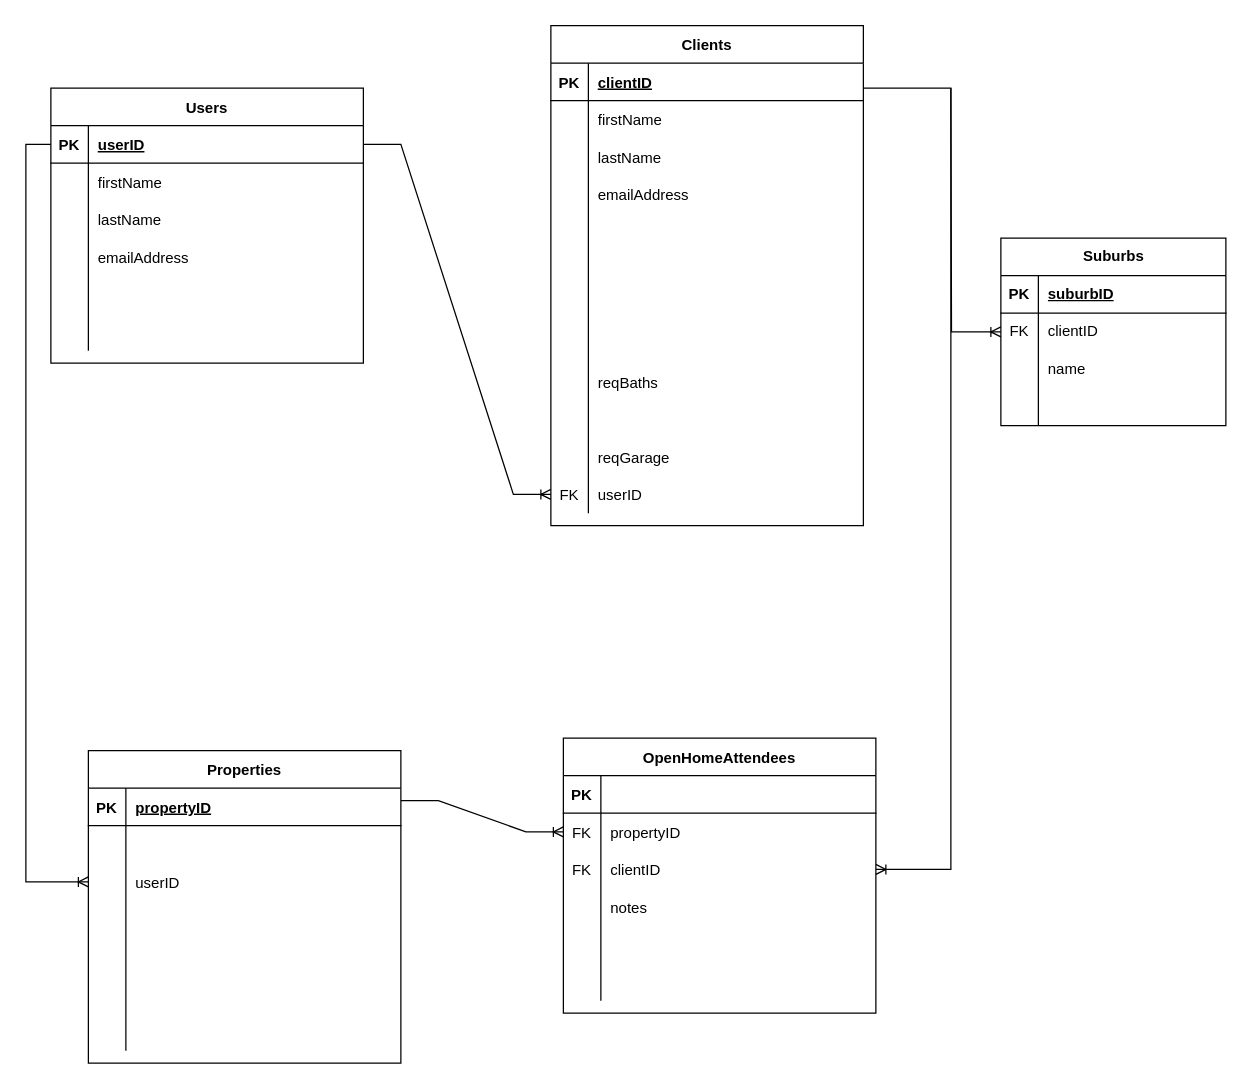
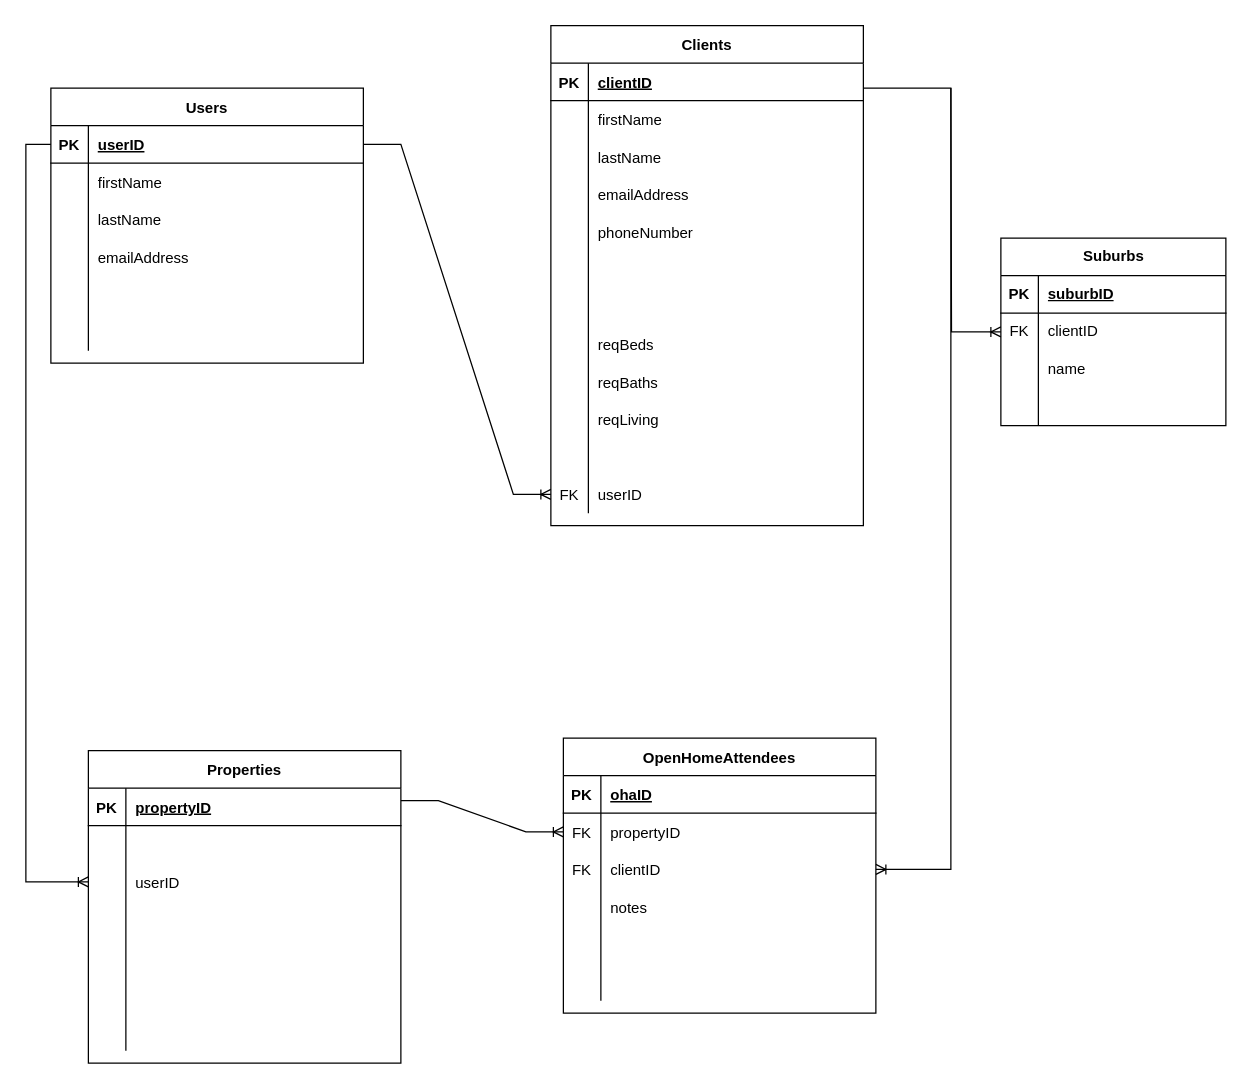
none -> (726, 232)
none -> (726, 344)
none -> (726, 419)
(726, 457) -> none
none -> (738, 794)
